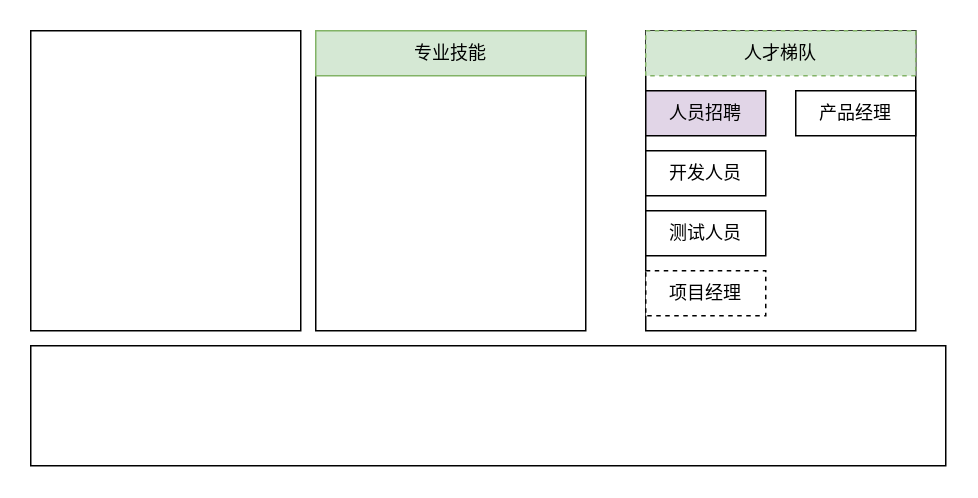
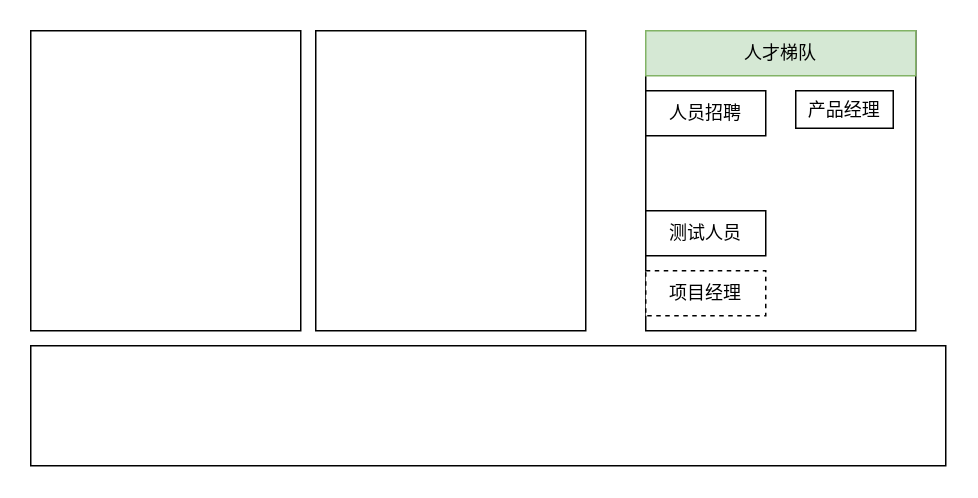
(451, 53) -> none
(781, 53) -> (781, 53)
(706, 113) -> (706, 113)
(856, 113) -> (845, 110)
(706, 173) -> none
